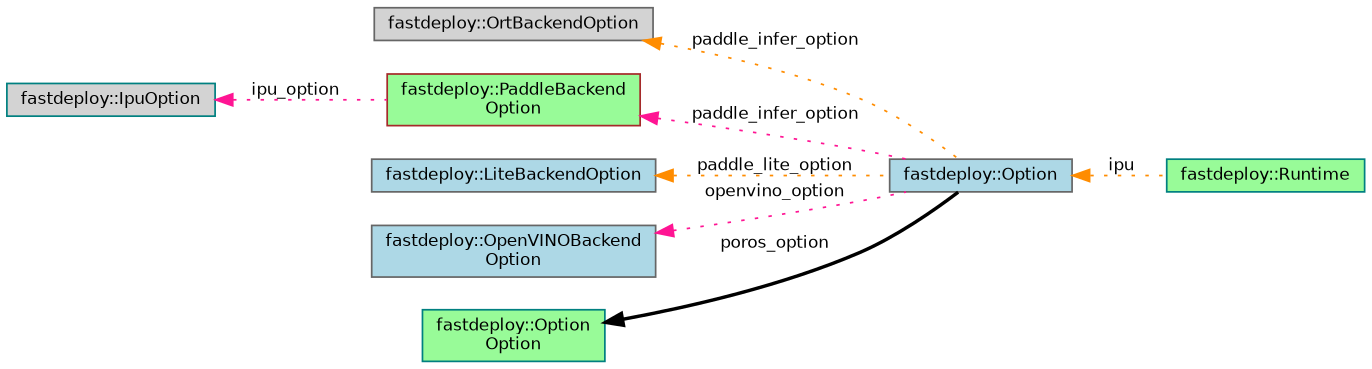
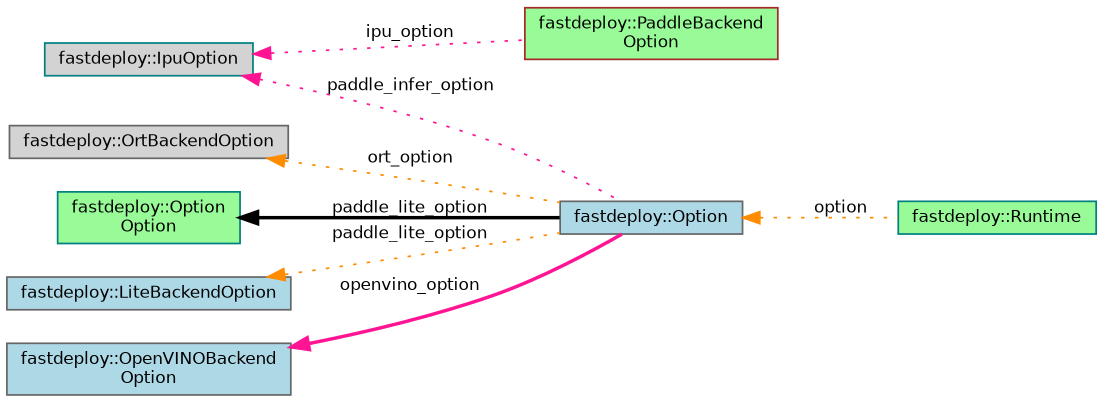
(773, 40) -> (408, 158)
(782, 137) -> (445, 126)
(1119, 166) -> (838, 208)
(790, 213) -> (470, 303)
(773, 243) -> (408, 208)
